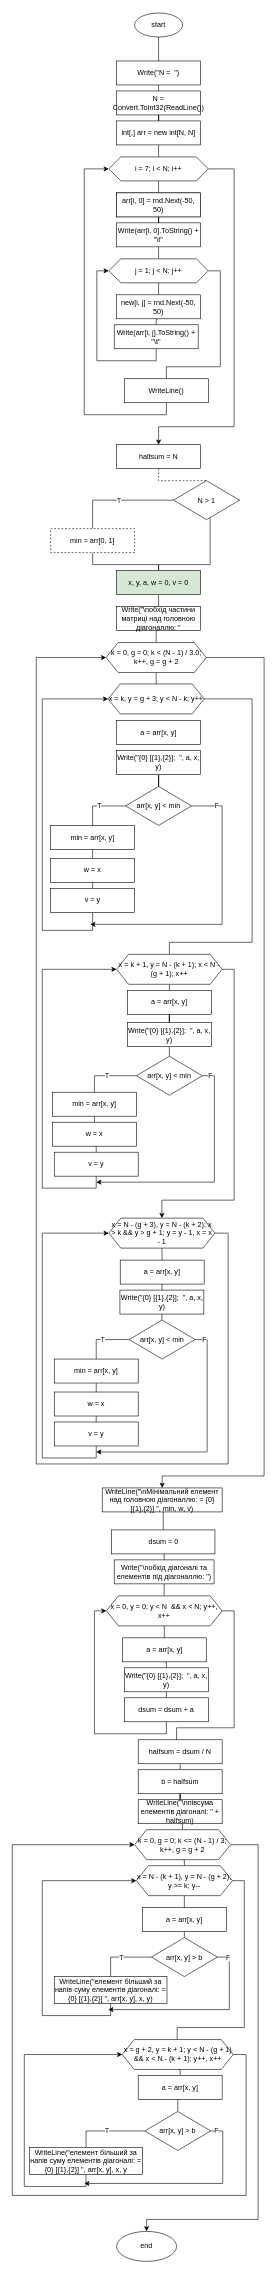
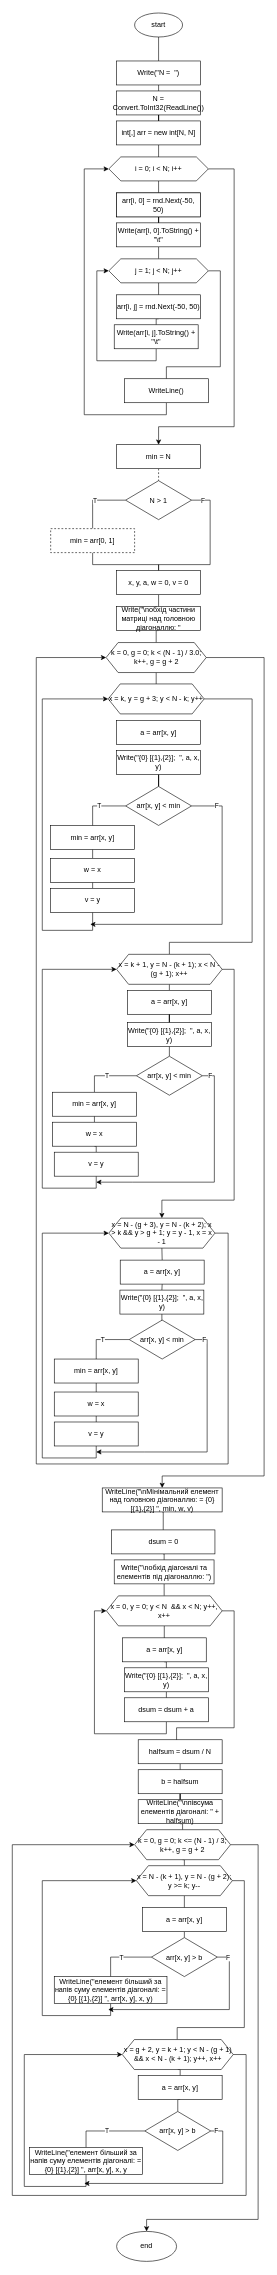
(159, 168) -> (159, 168)
(159, 306) -> (159, 306)
(159, 456) -> (159, 456)
(207, 500) -> (159, 500)
(159, 582) -> (159, 582)
